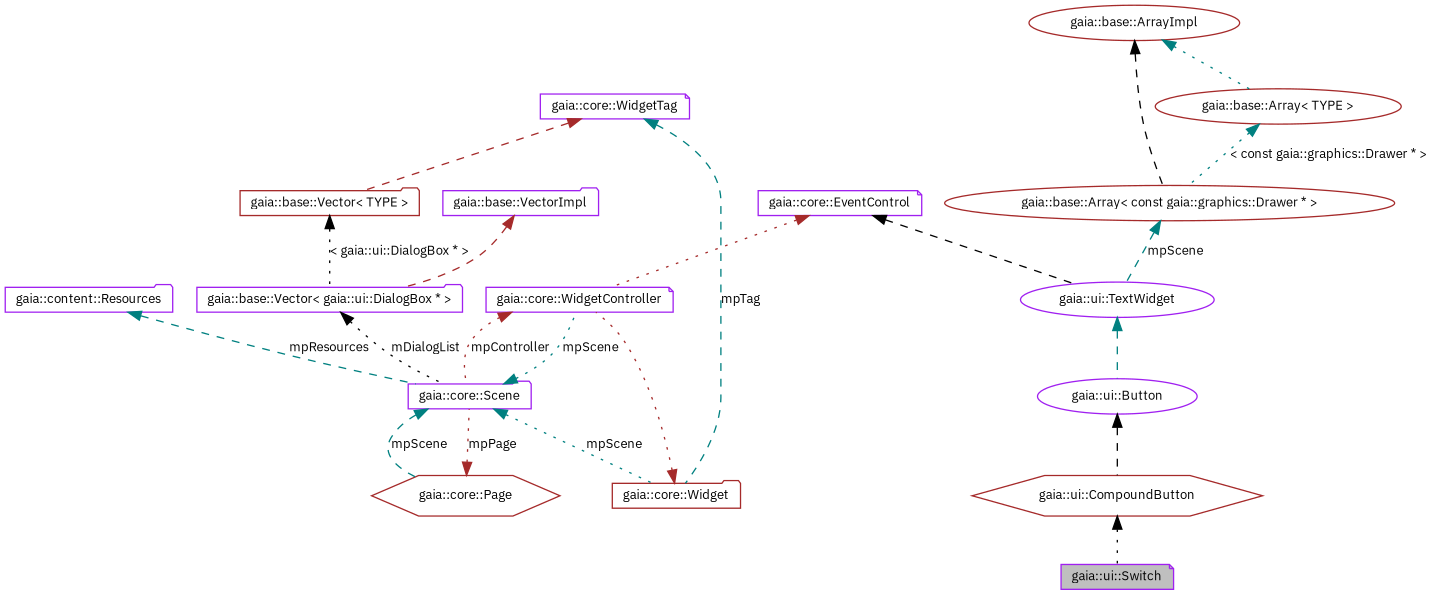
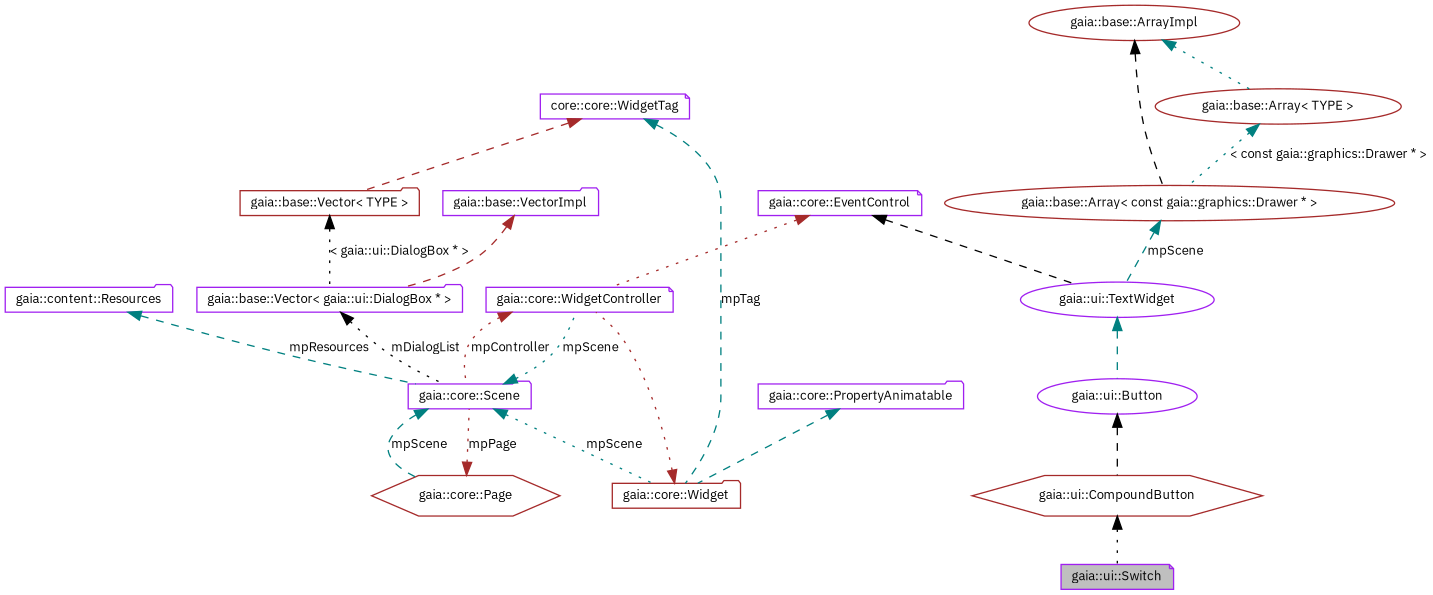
(615, 106) -> (615, 106)
none -> (861, 396)
